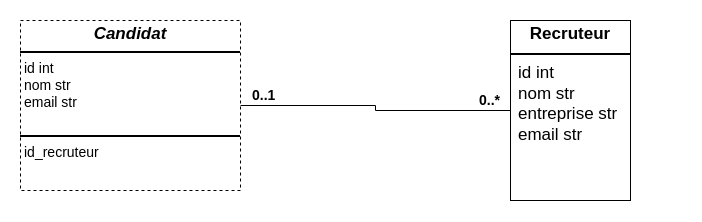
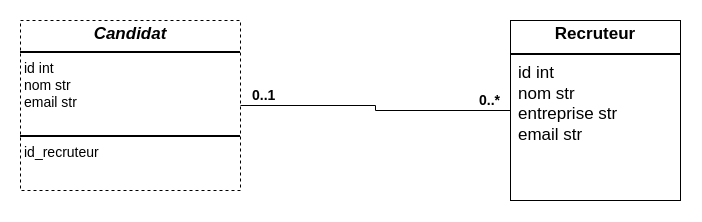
(571, 111) -> (596, 111)
